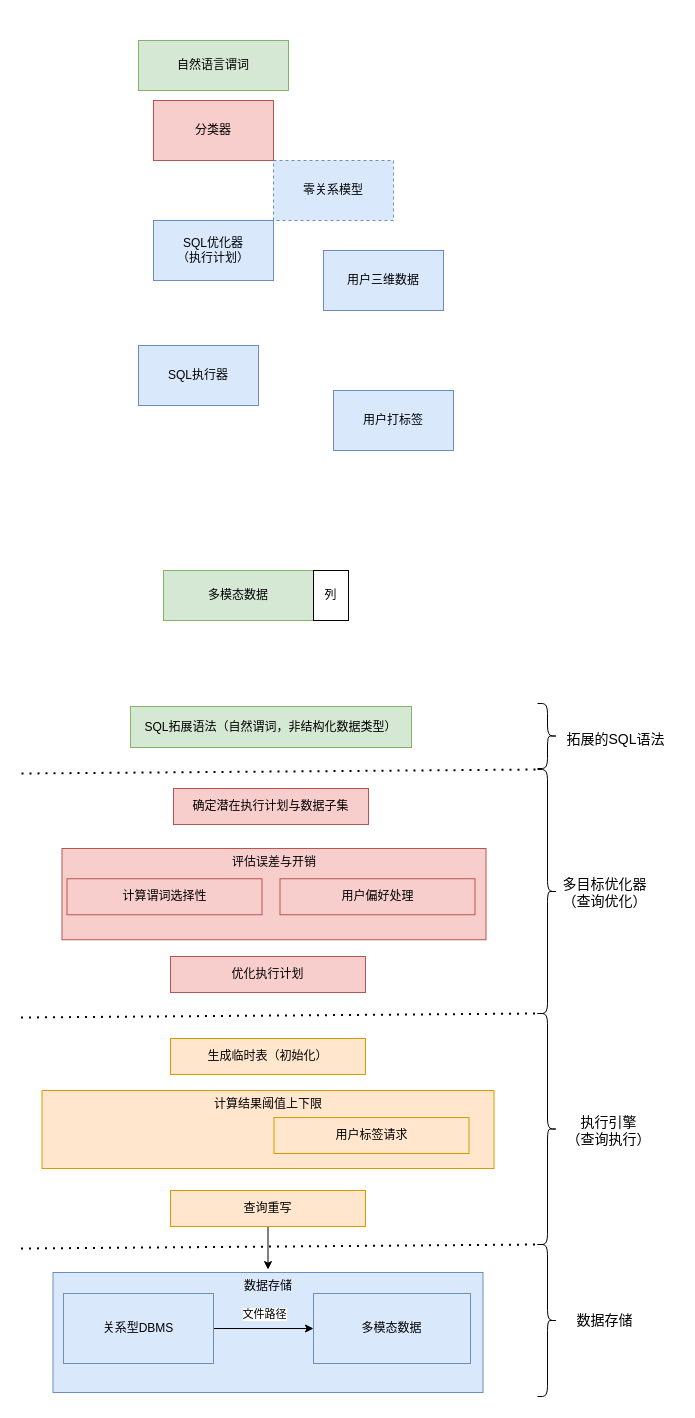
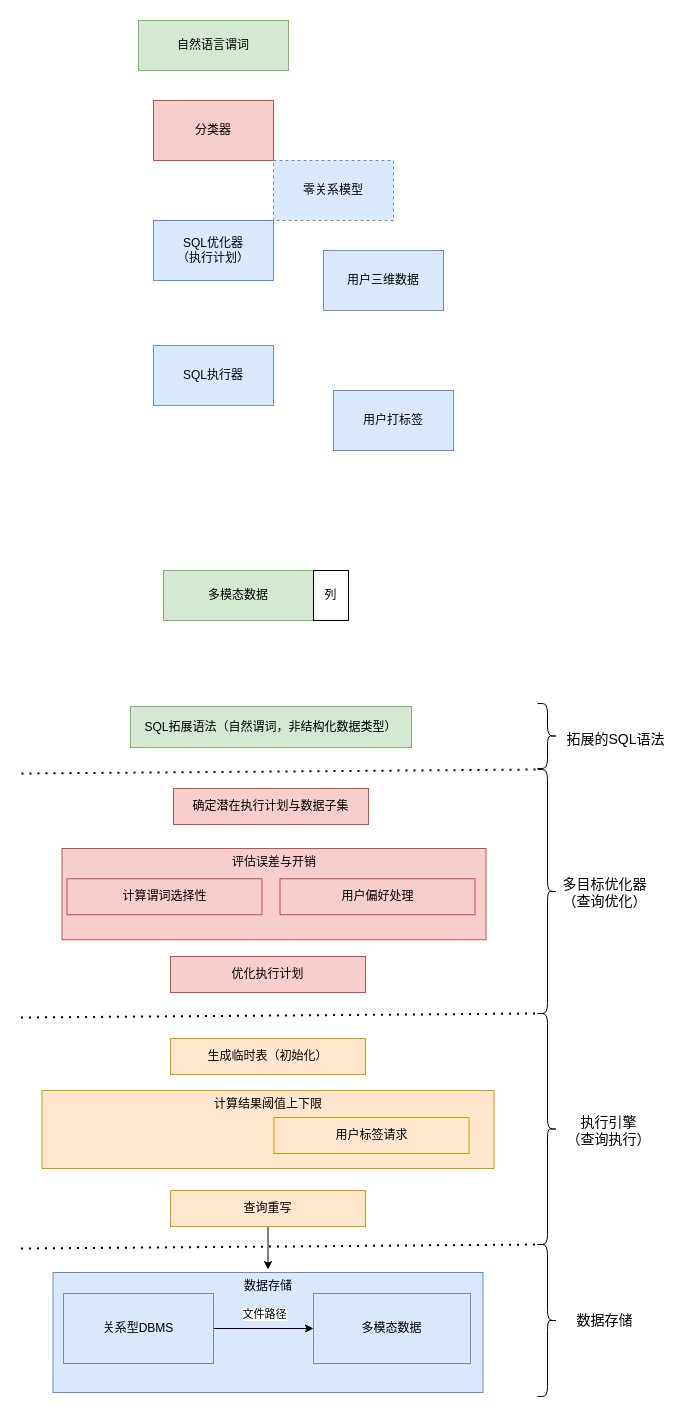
(214, 66) -> (214, 46)
(199, 376) -> (214, 376)
